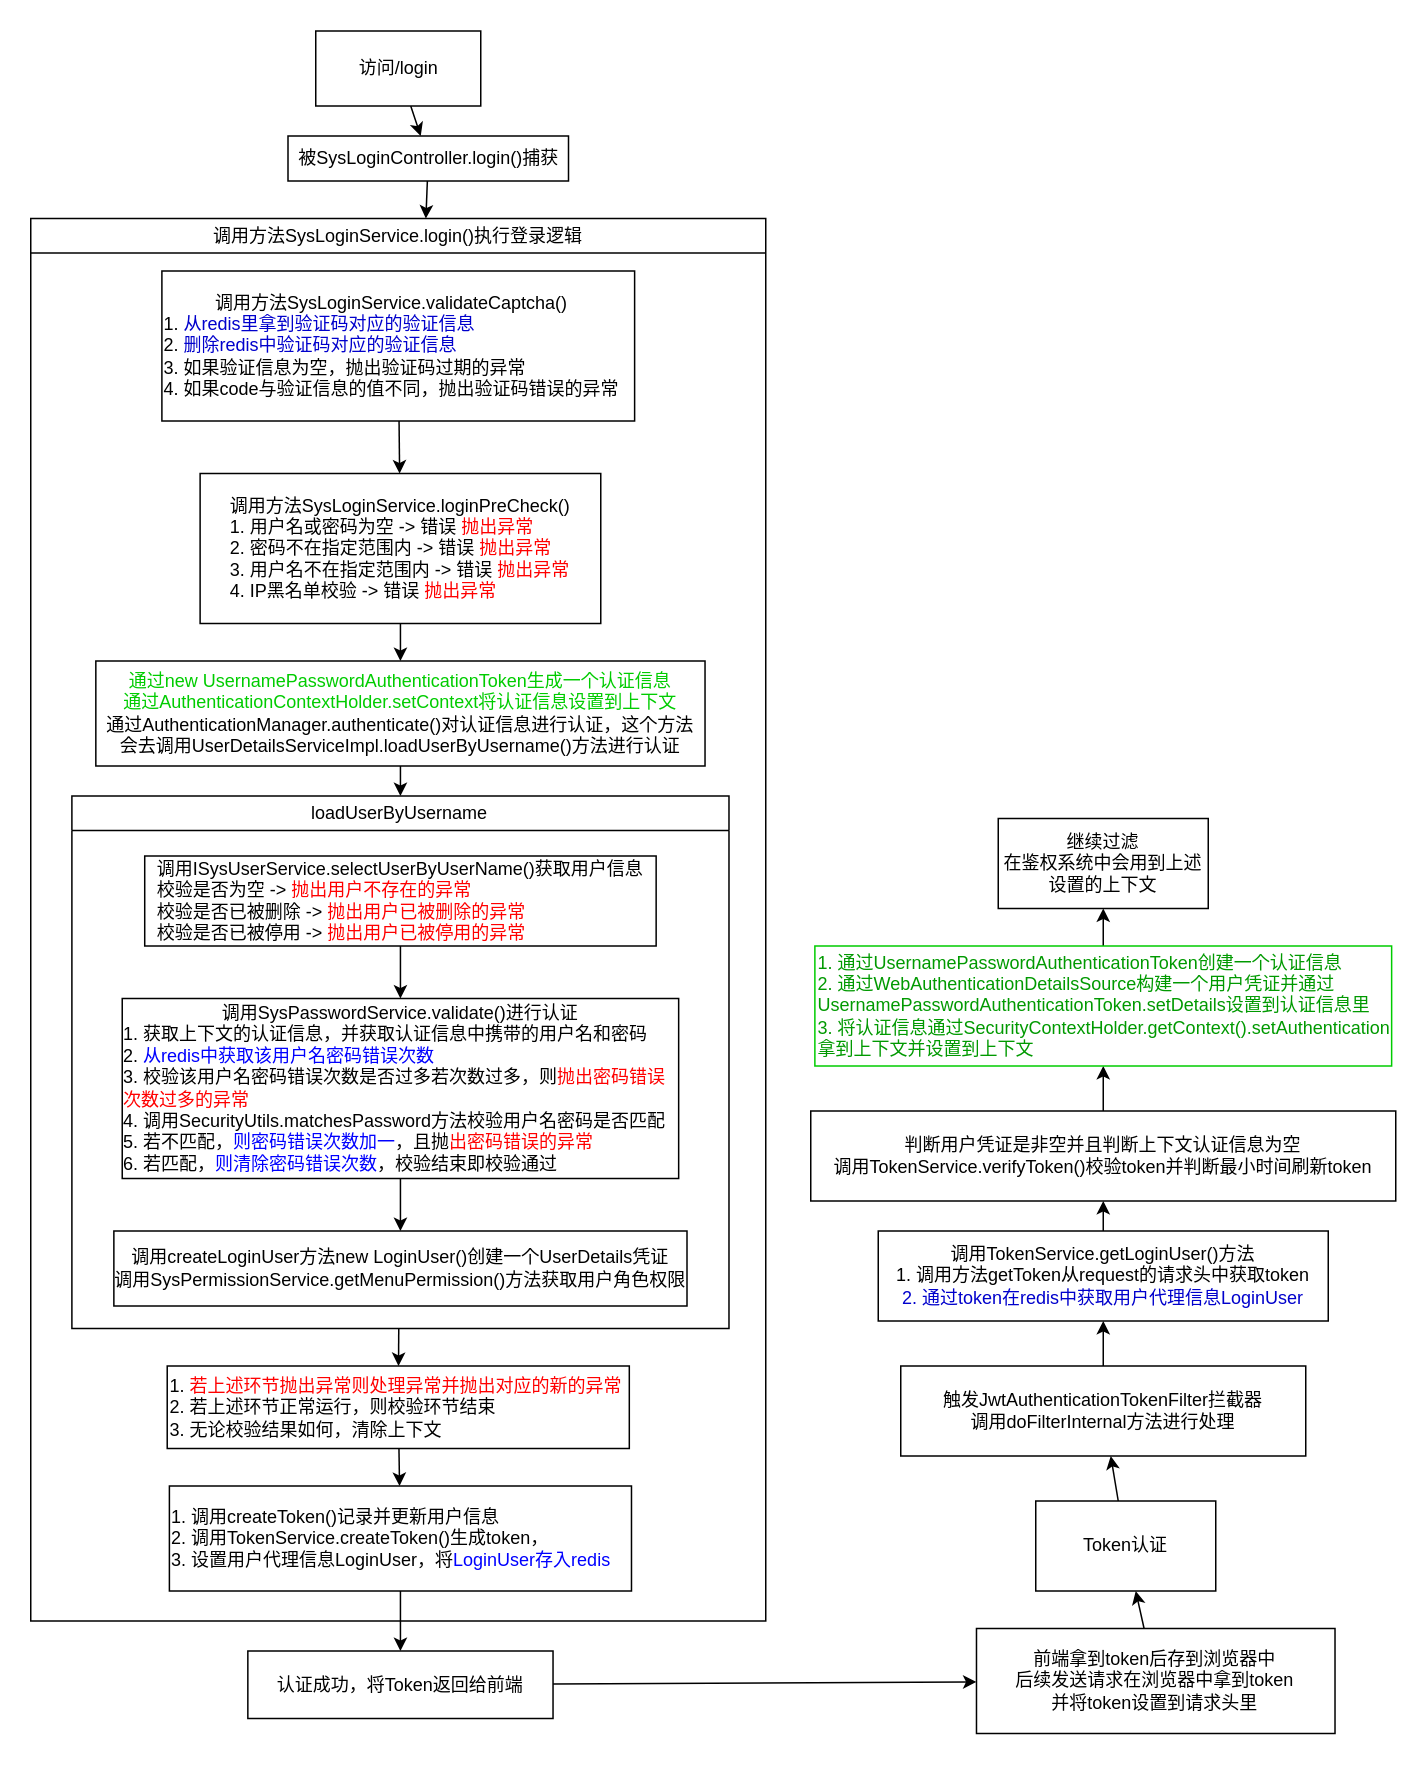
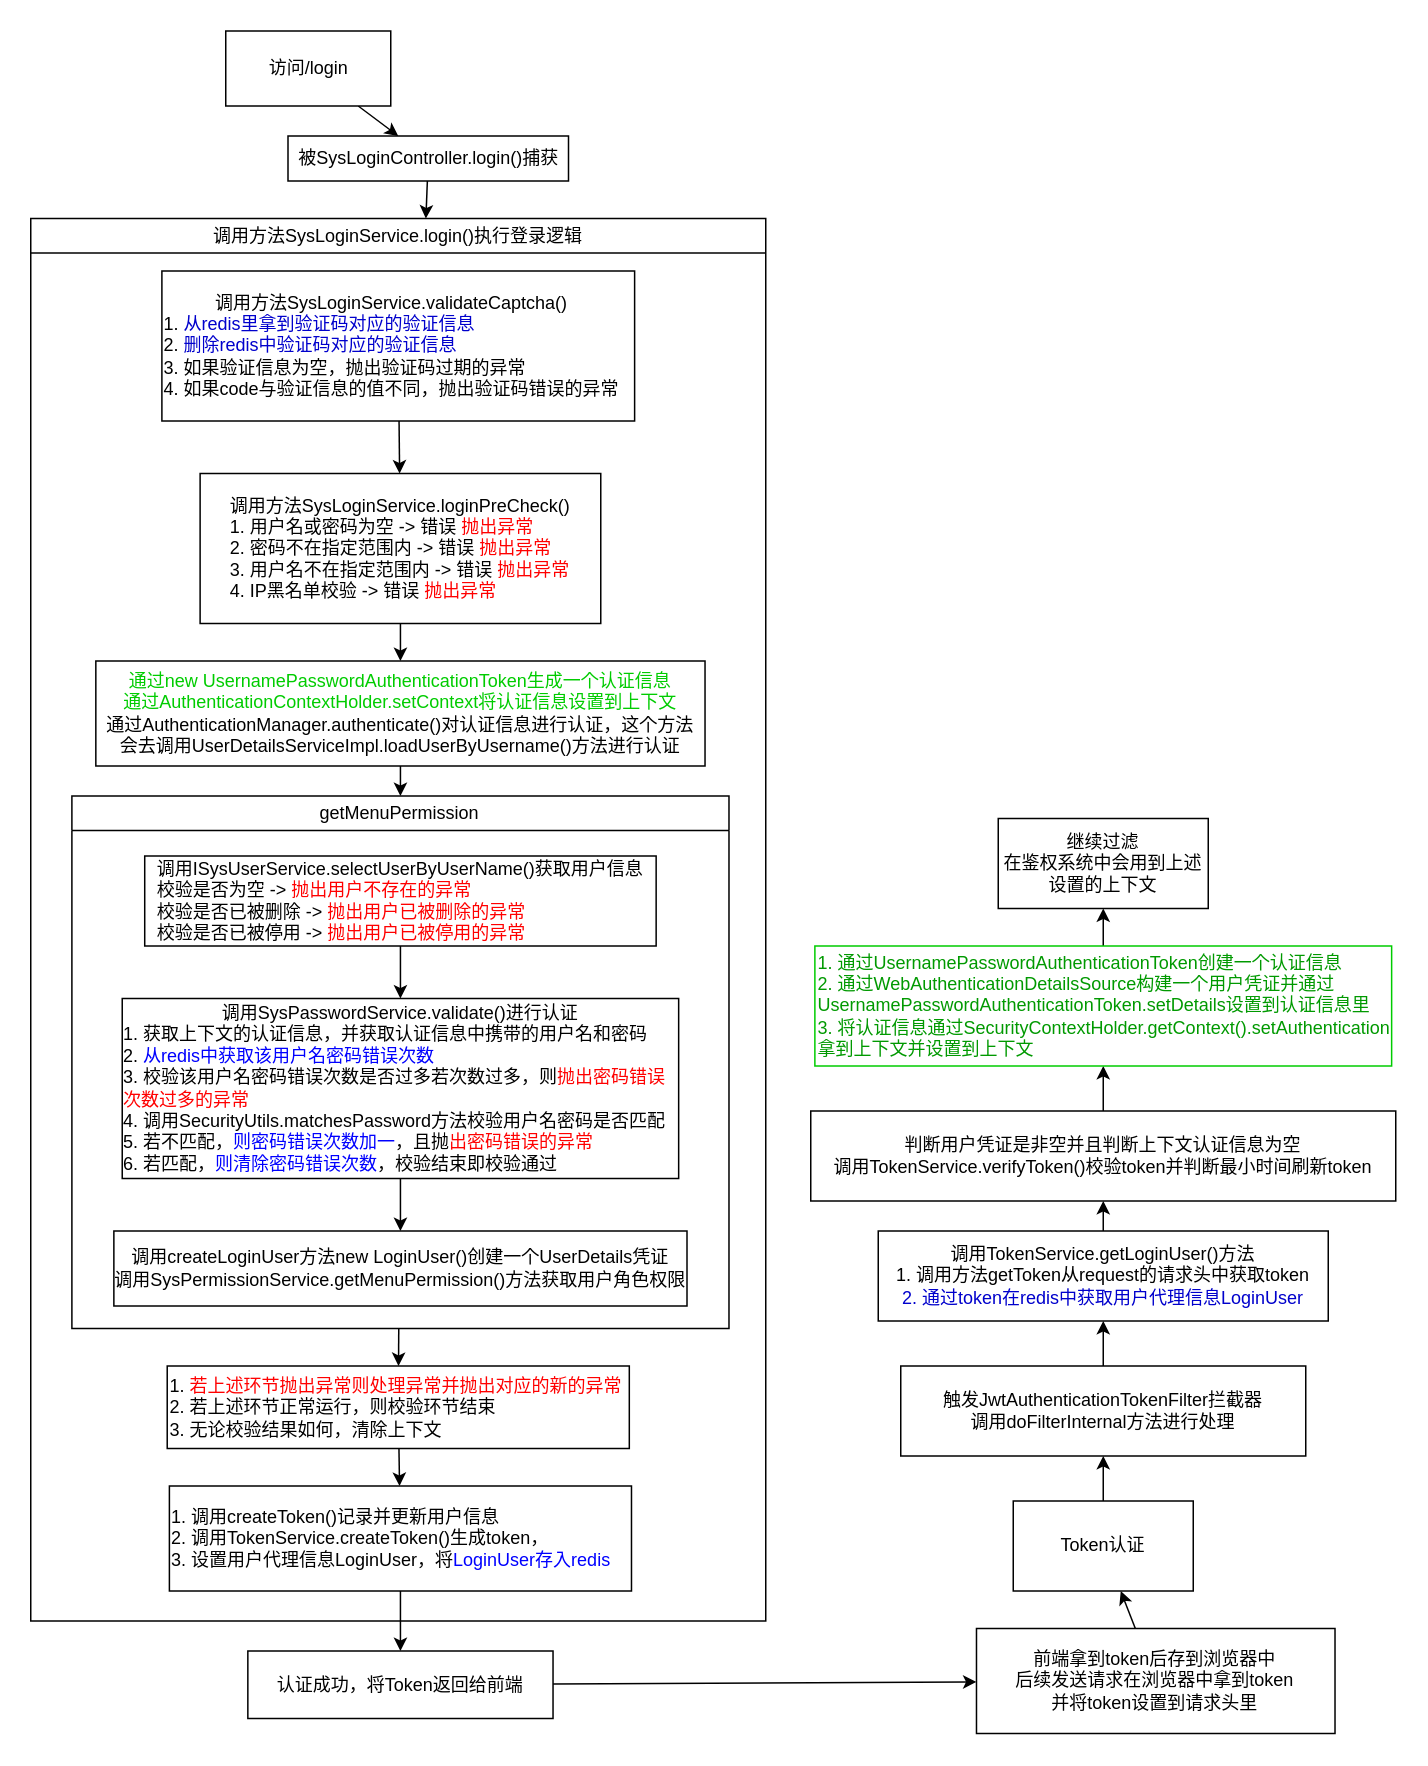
(398, 68) -> (308, 68)
(400, 814) -> (400, 814)
(1126, 1546) -> (1103, 1546)
